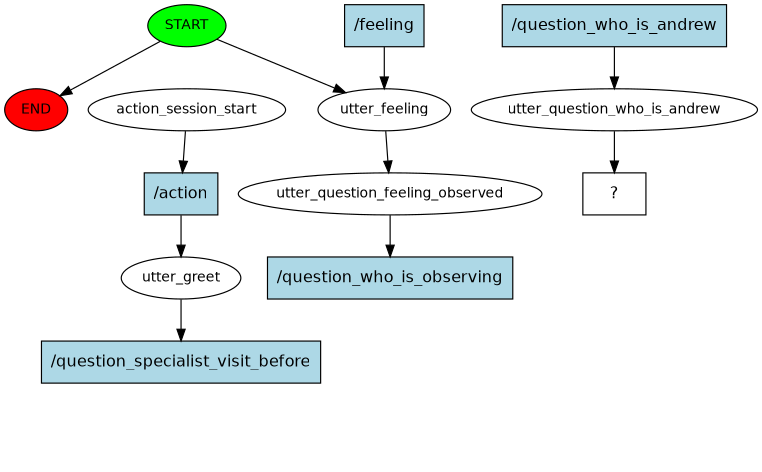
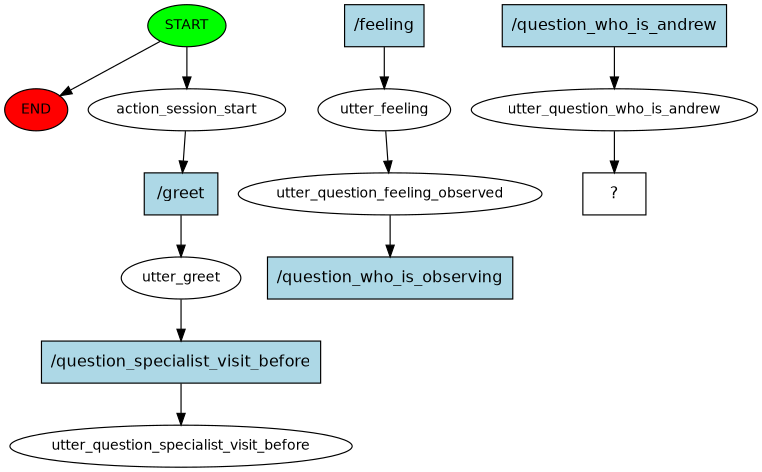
(276, 64) -> (187, 62)
(181, 194) -> (181, 194)
none -> (181, 446)
